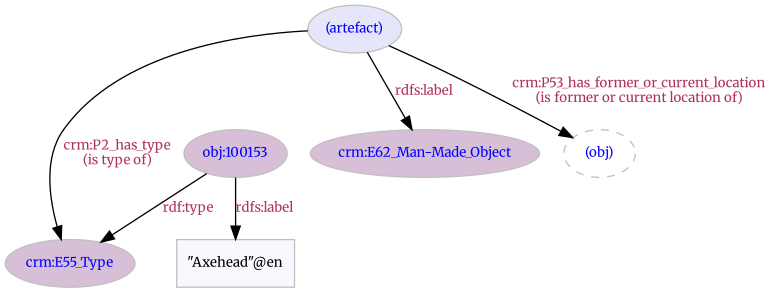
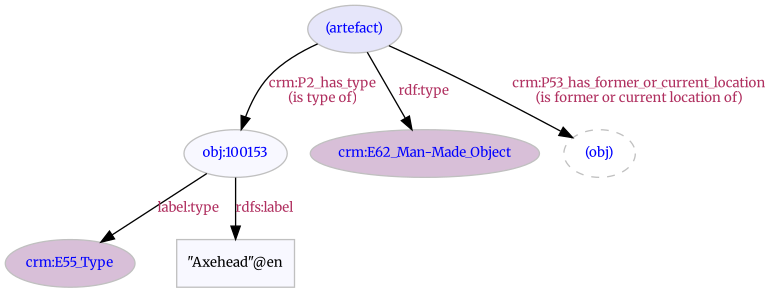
(129, 75) -> (273, 72)
(424, 91) -> (424, 91)
(236, 154) -> (236, 154)
(189, 208) -> (189, 208)
